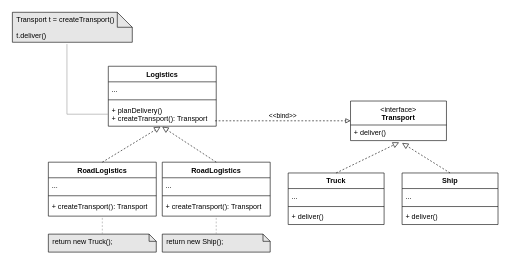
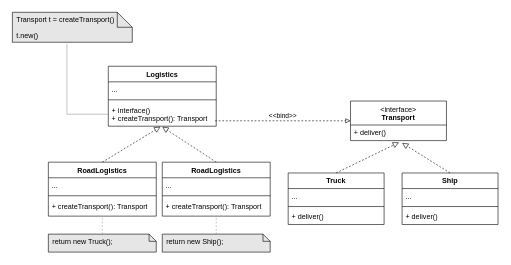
(36, 36) -> (30, 36)
(163, 119) -> (163, 119)
